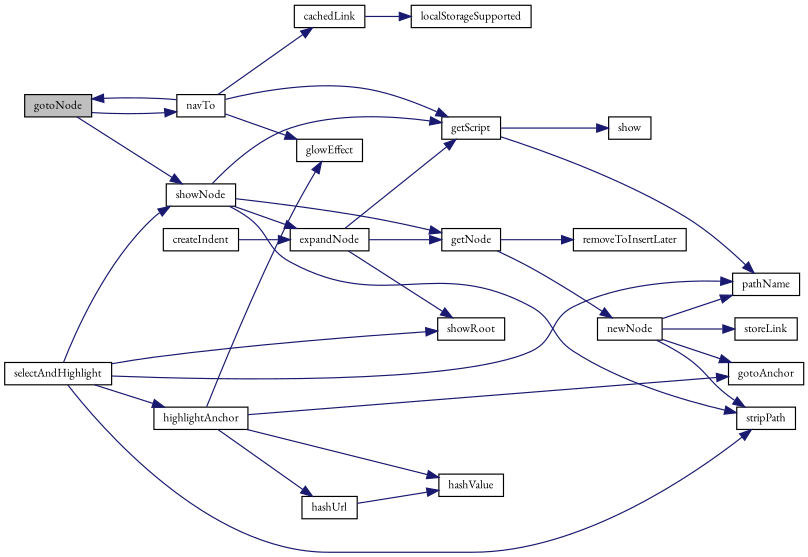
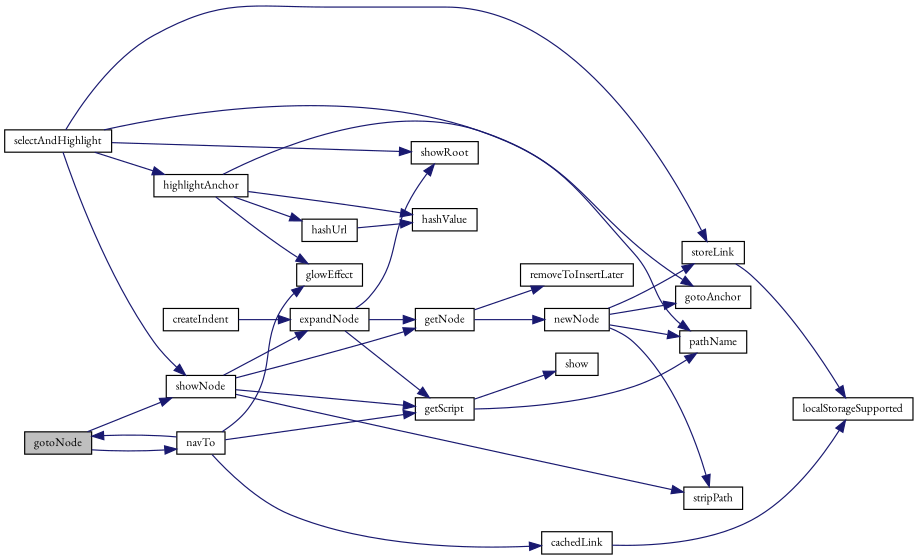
none -> (793, 321)
(390, 552) -> (410, 7)
